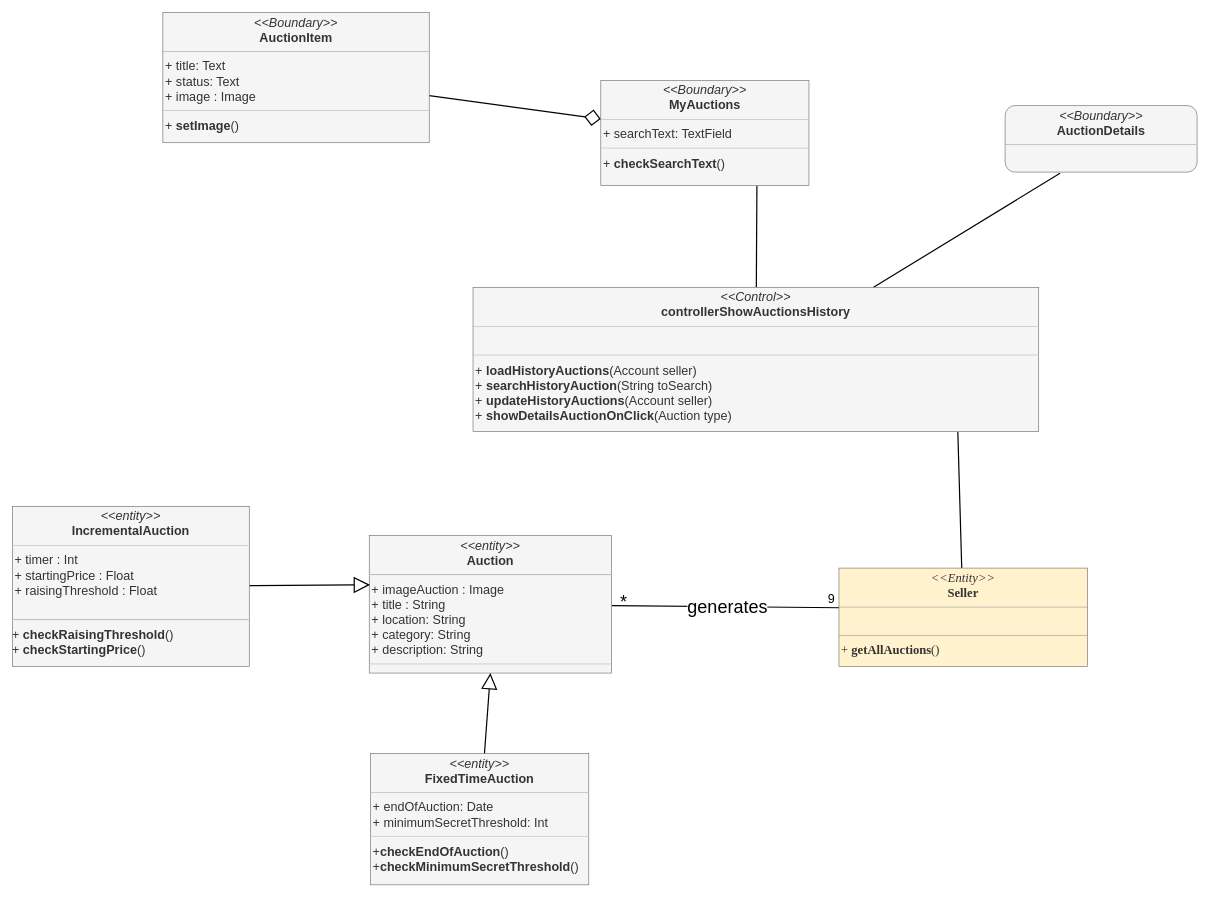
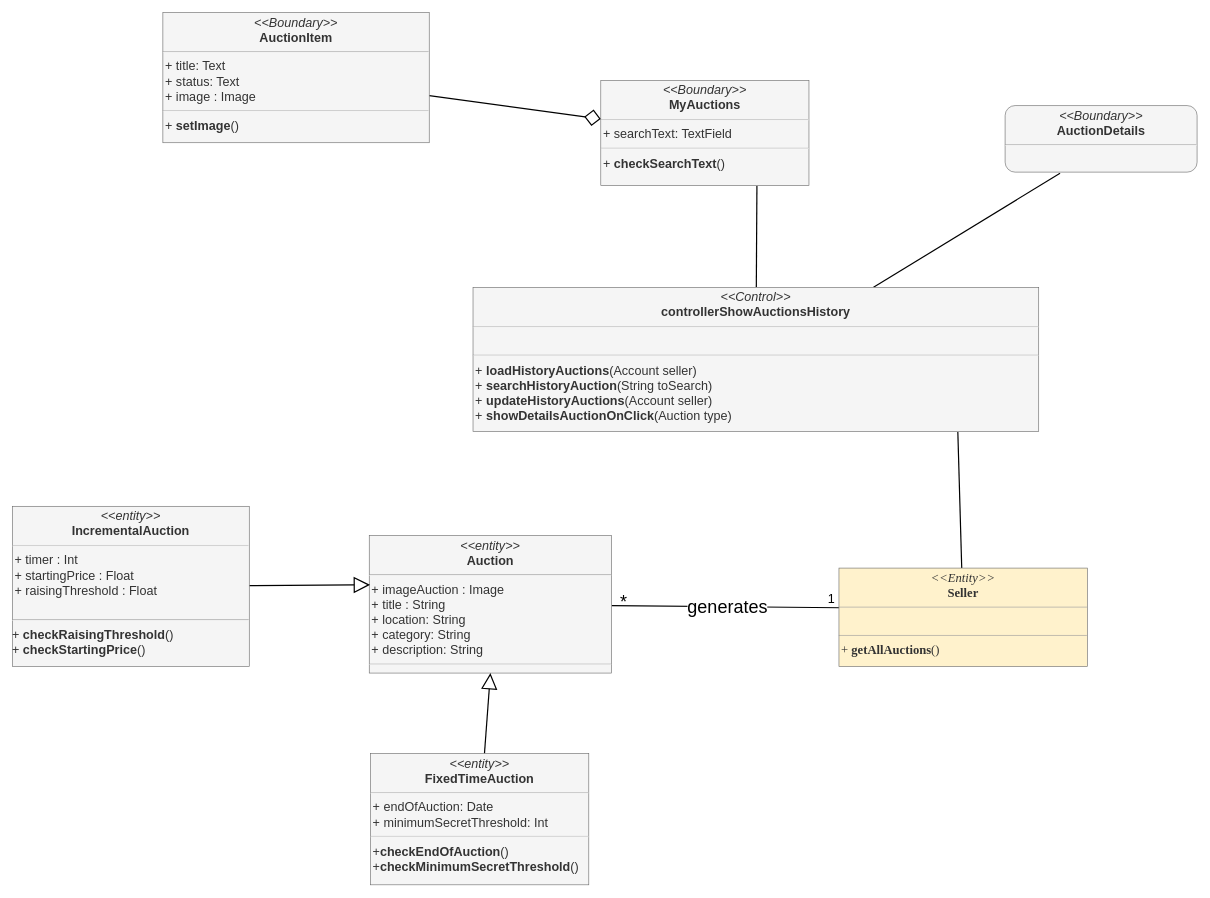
(832, 599) -> (832, 599)
